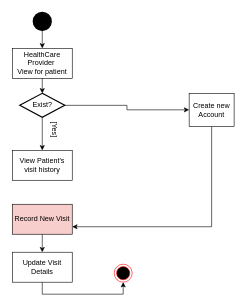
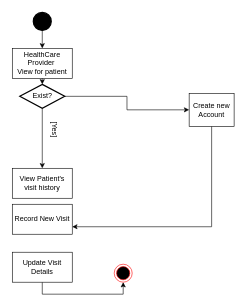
(42, 105) -> (42, 96)
(42, 165) -> (42, 183)
(42, 219) -> (42, 219)
(42, 246) -> none
